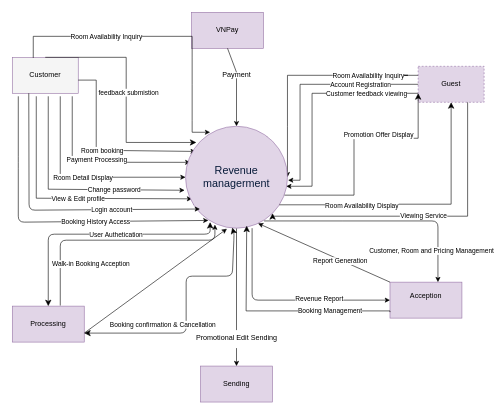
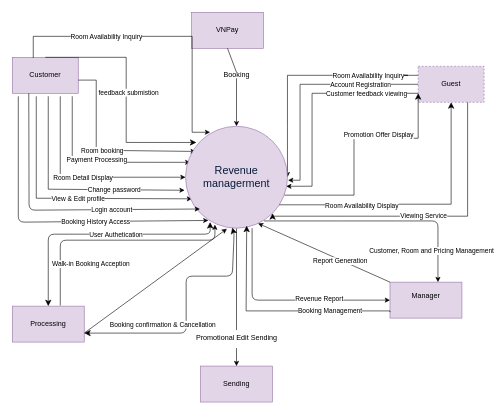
(45, 75) -> (45, 75)
(237, 75) -> (237, 75)
(426, 300) -> (426, 300)
